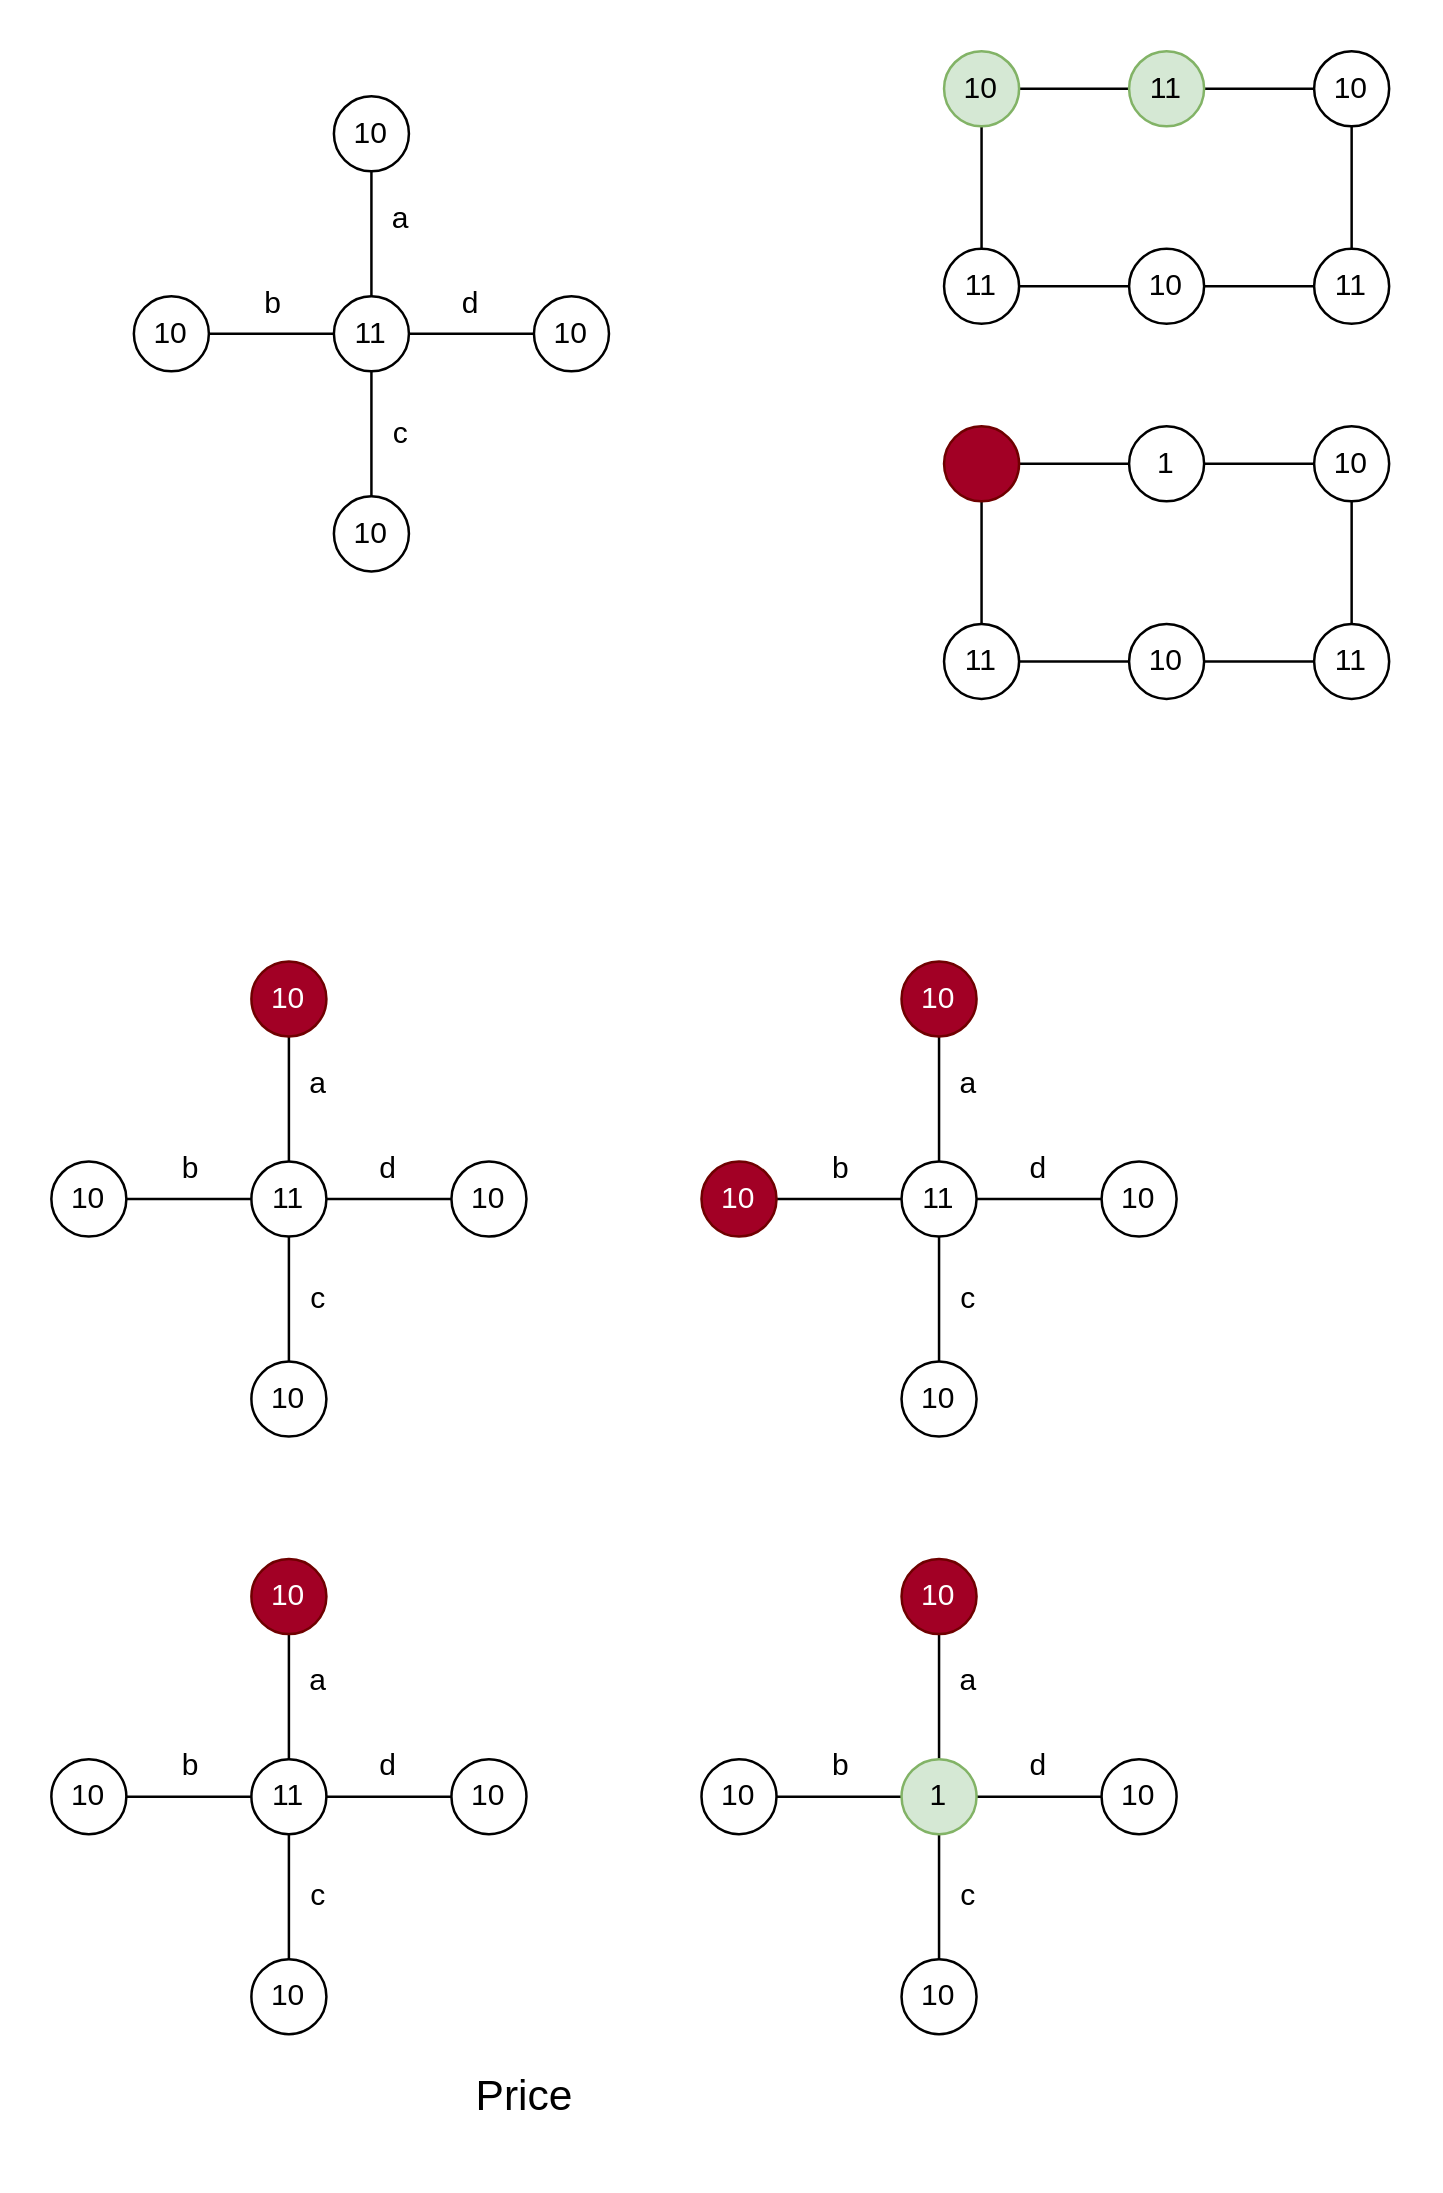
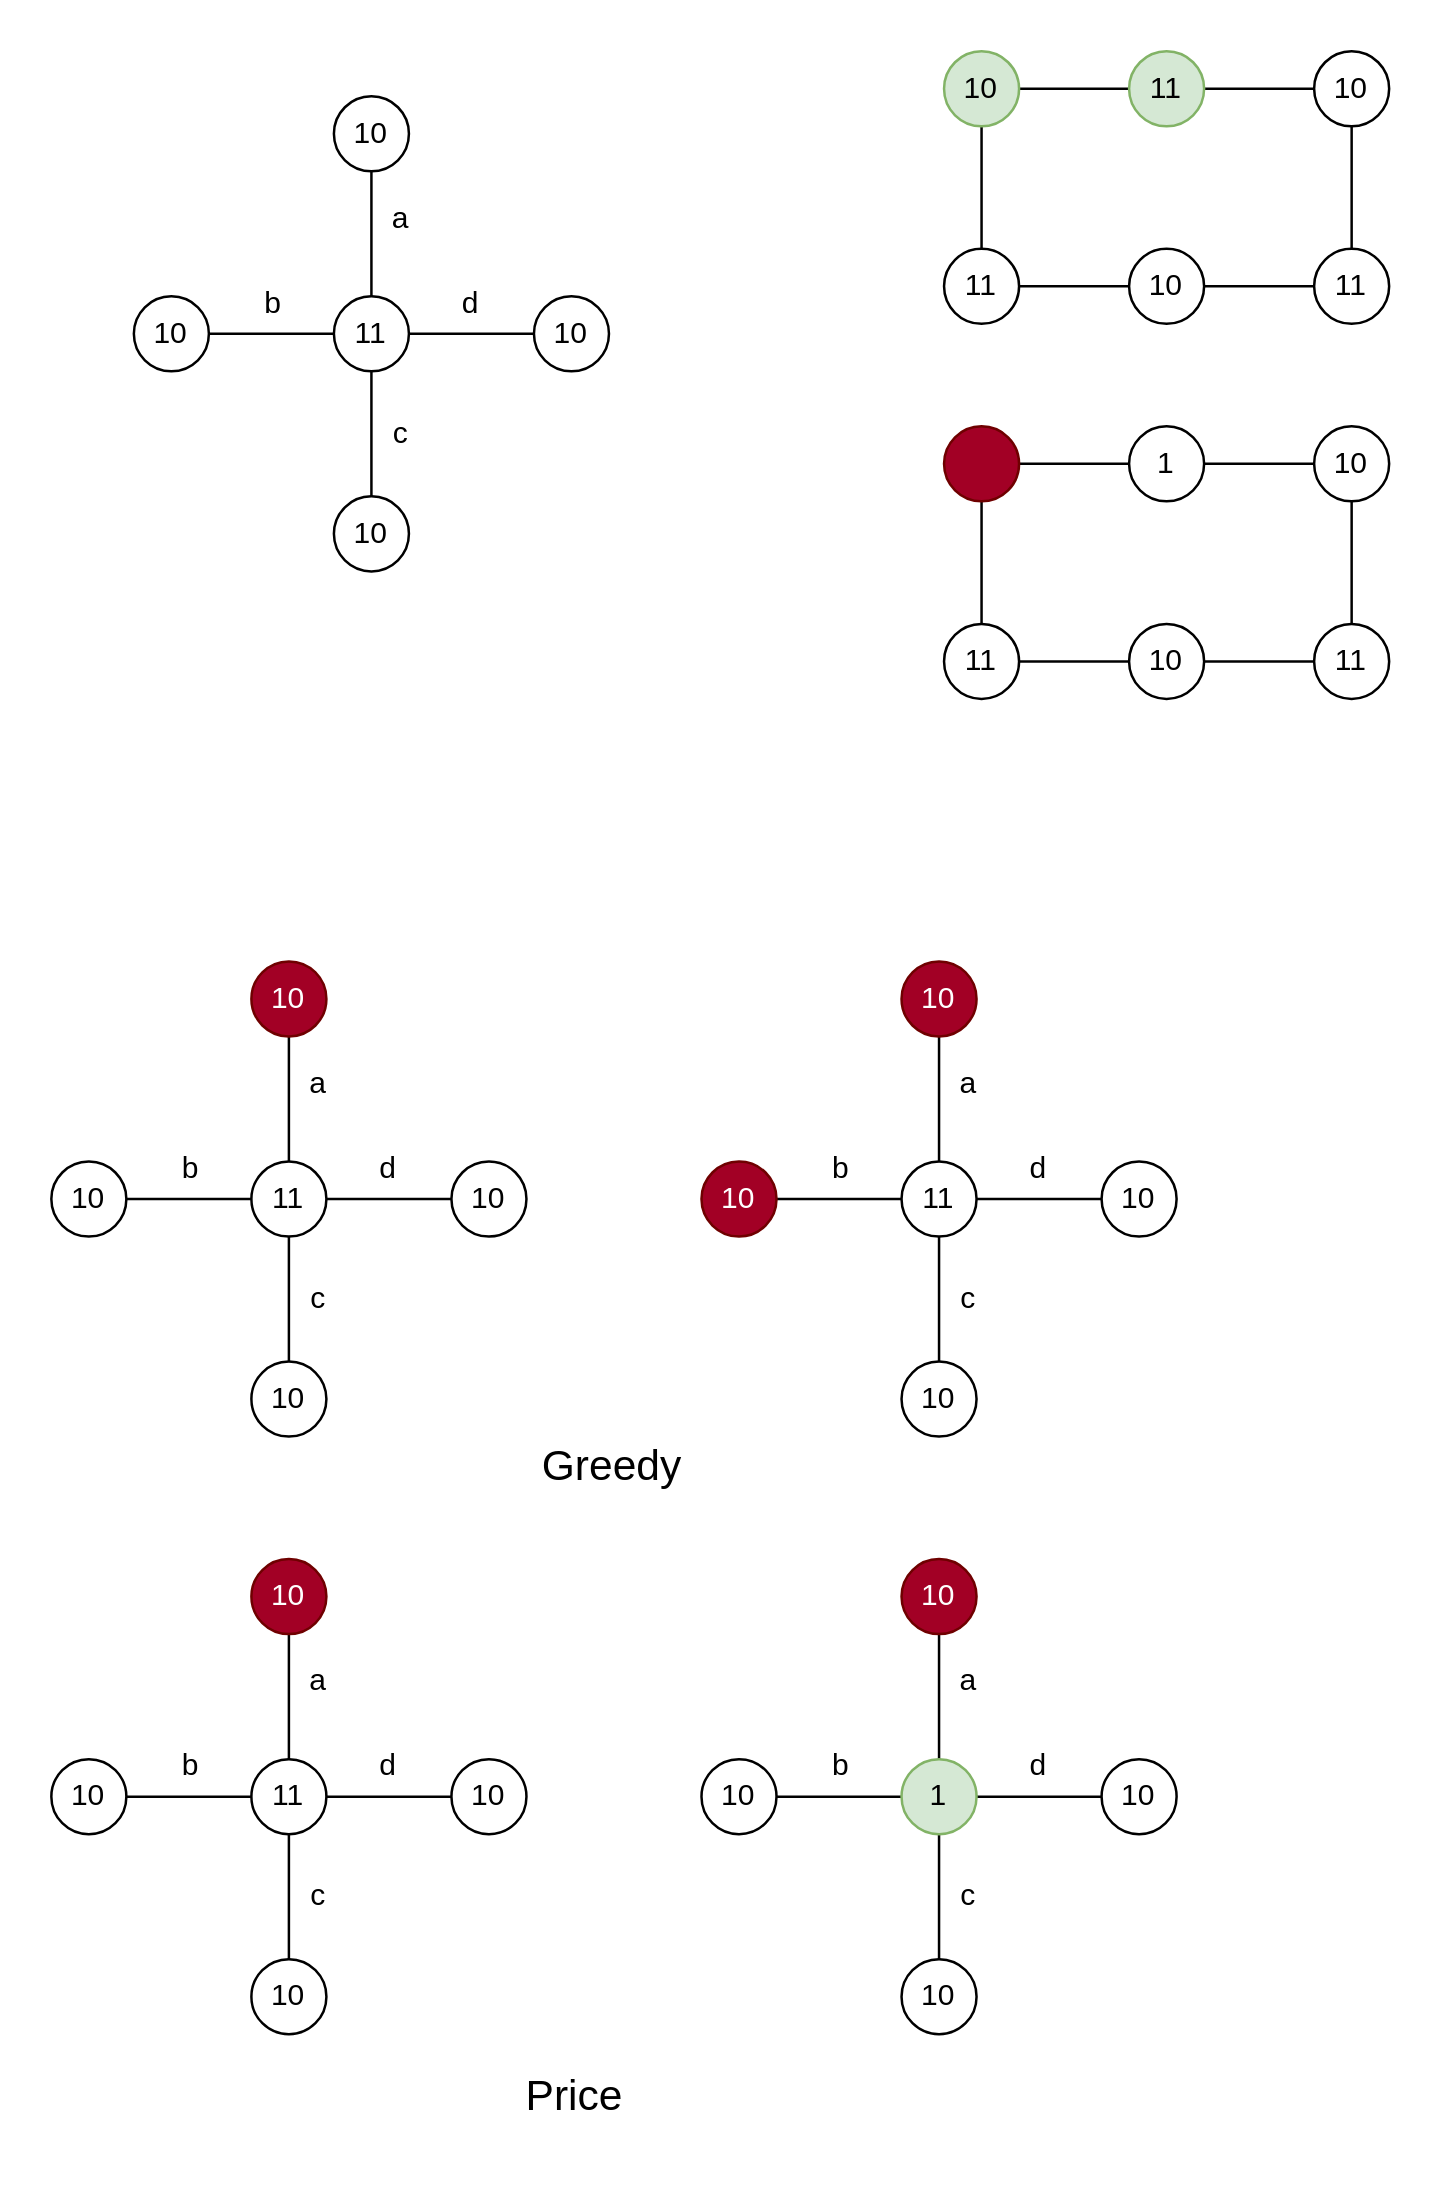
none -> (611, 1469)
(523, 2099) -> (573, 2099)
